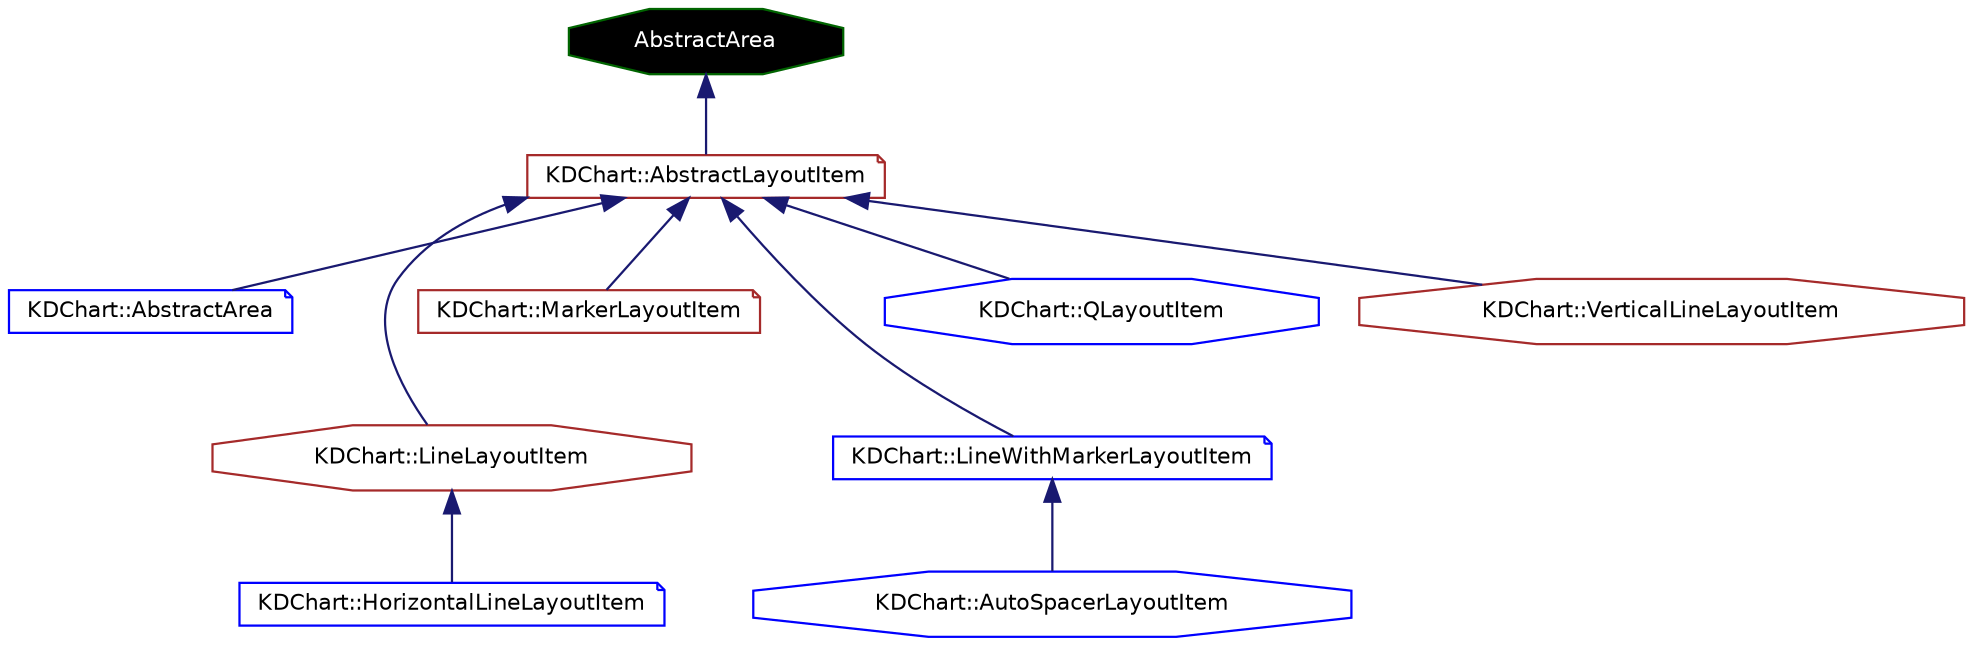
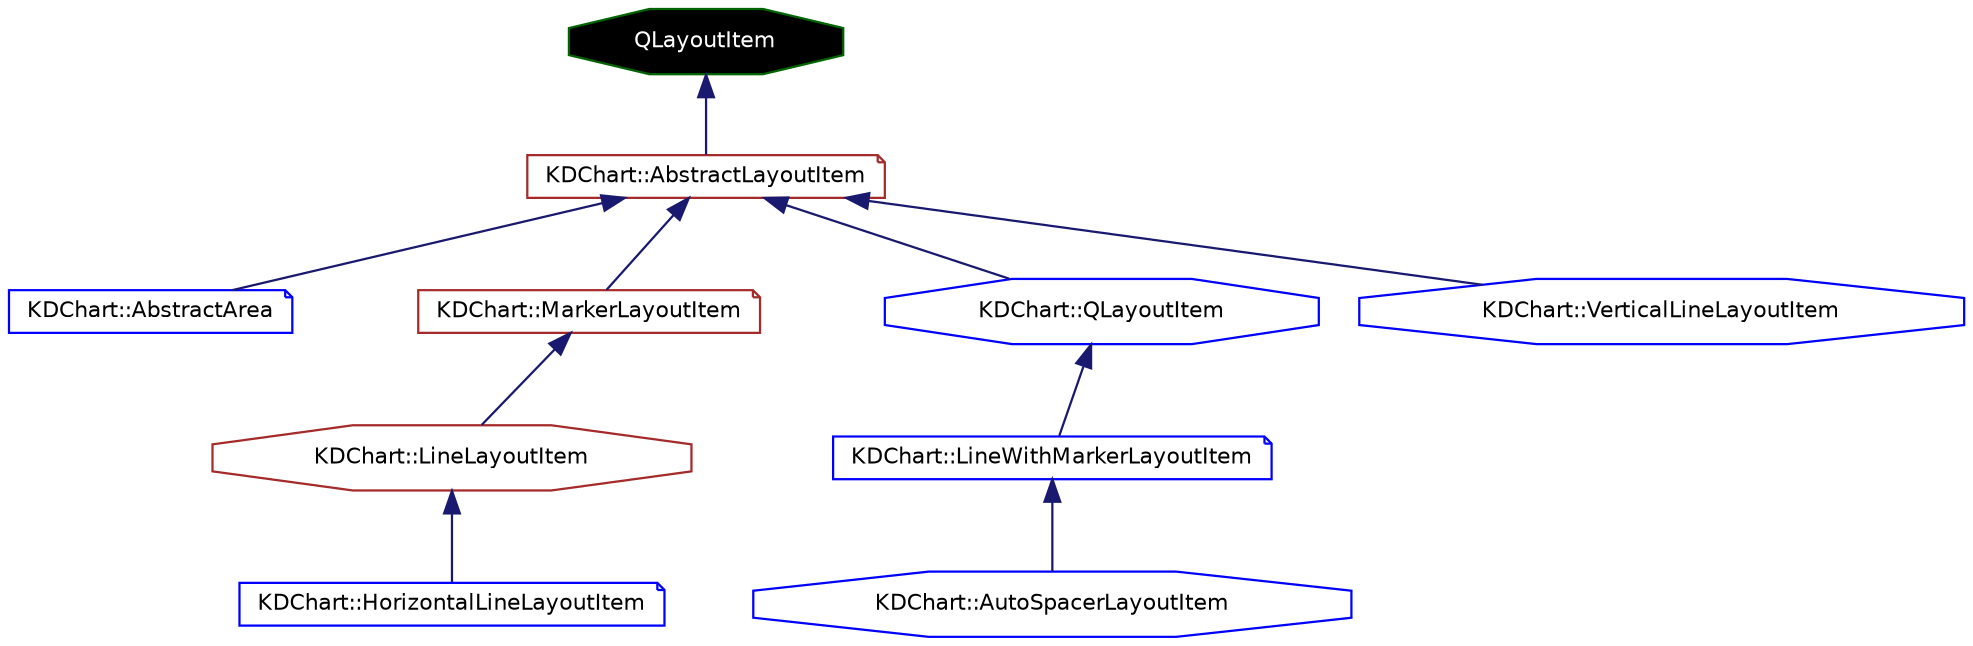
(706, 42) -> (706, 42)
(392, 290) -> (518, 387)
(1662, 312) -> (1662, 312)
(863, 342) -> (1071, 401)
